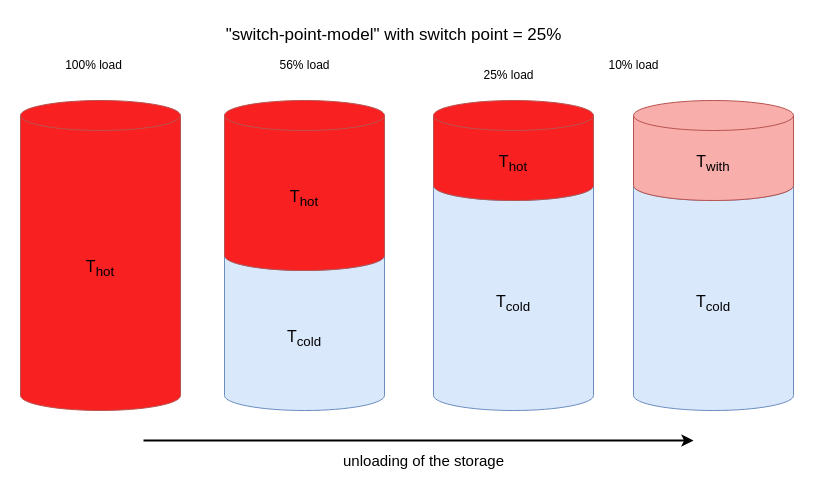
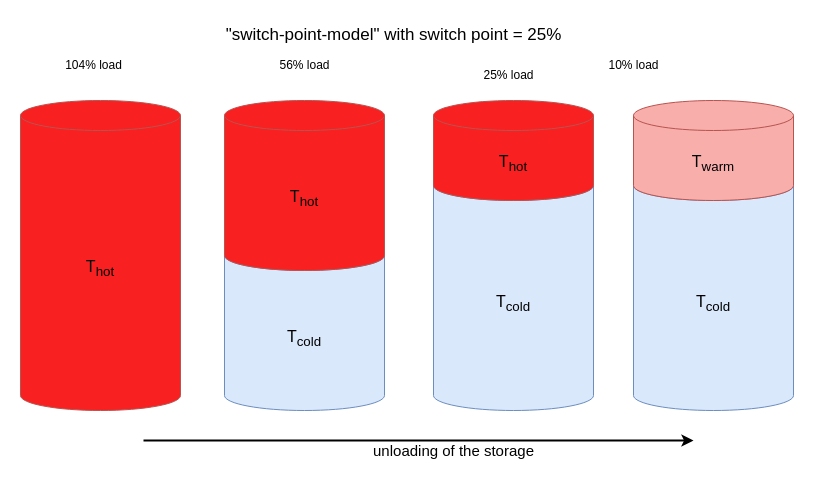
(94, 66) -> (94, 66)
(714, 164) -> (714, 164)
(424, 461) -> (454, 451)
